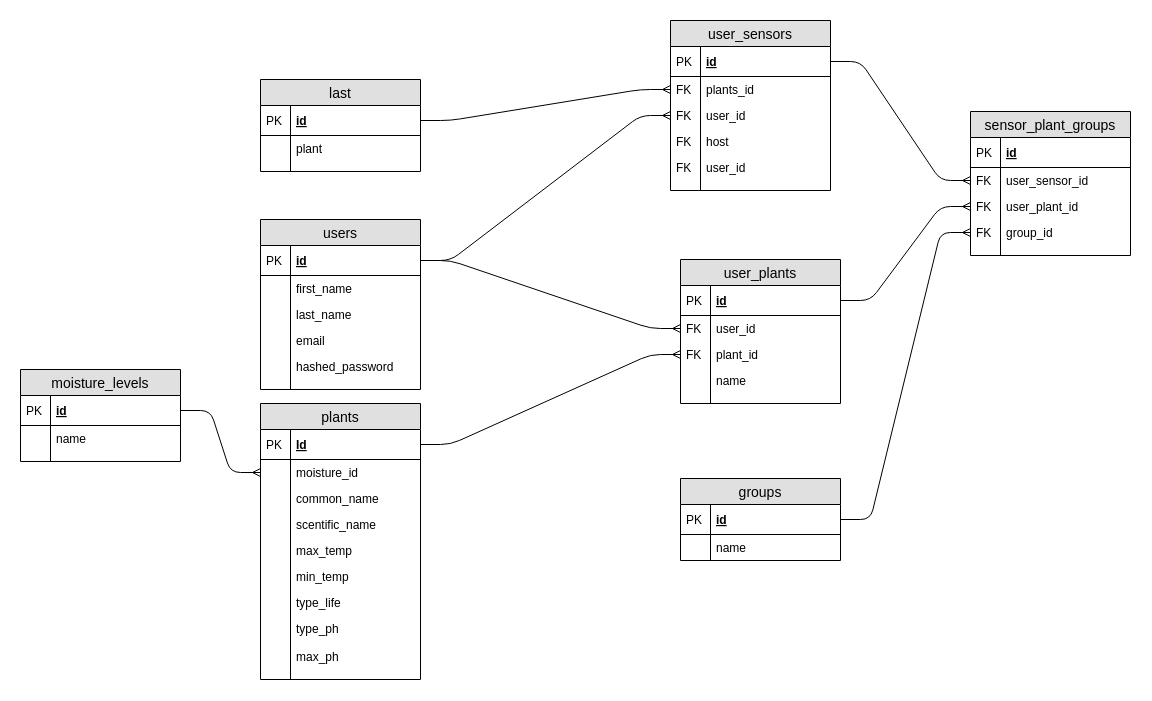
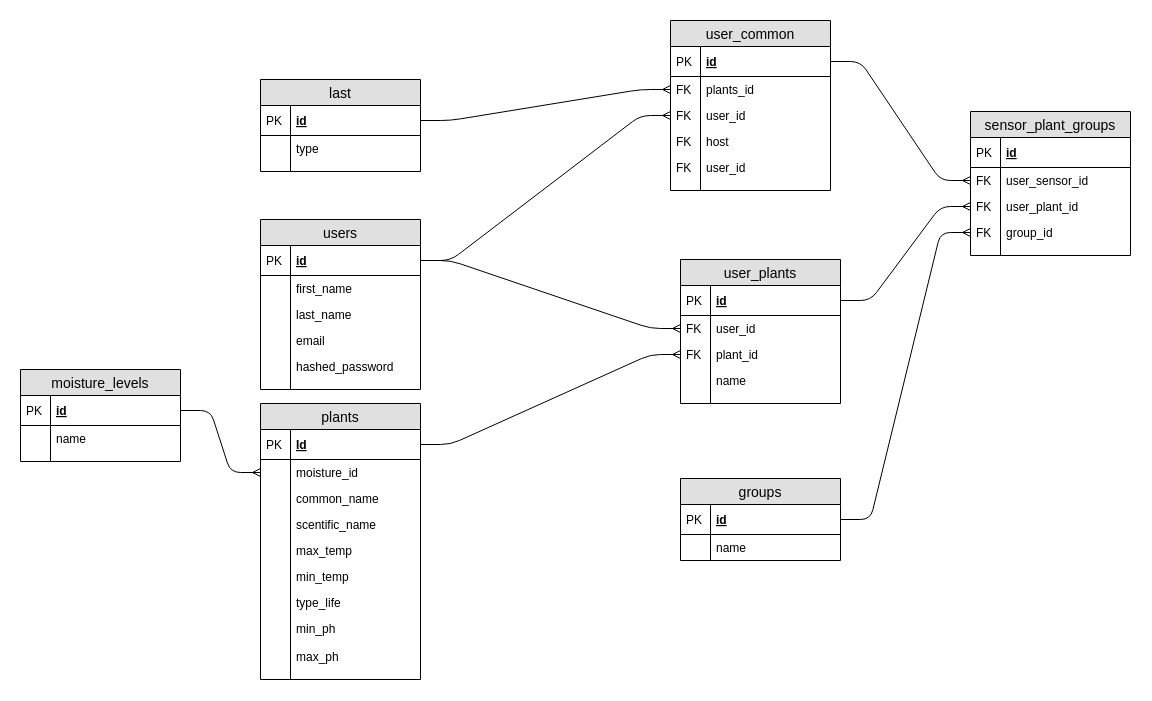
(750, 34) -> (750, 34)
(311, 149) -> (309, 149)
(320, 629) -> (315, 629)
